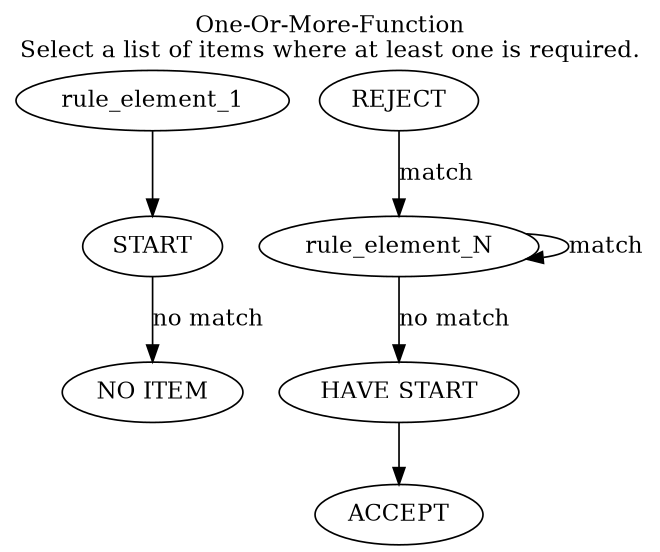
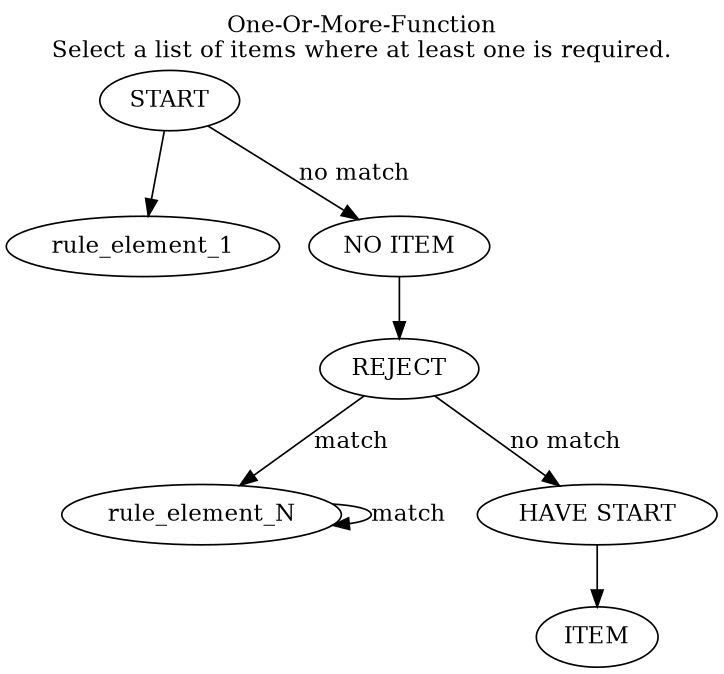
(153, 165) -> (158, 165)
none -> (399, 299)
(399, 311) -> (490, 436)
(399, 515) -> (597, 637)
